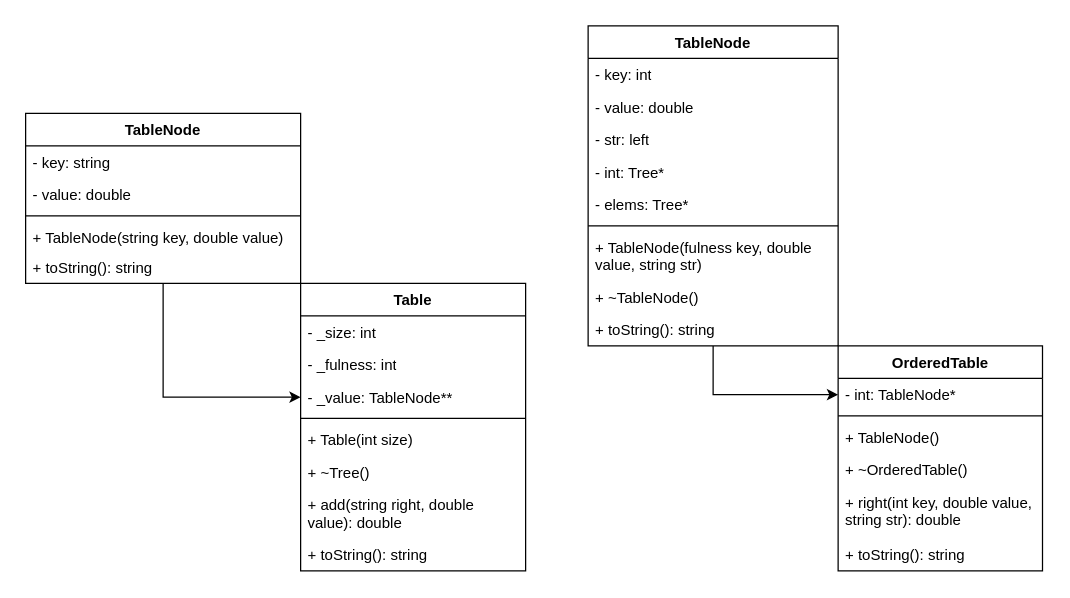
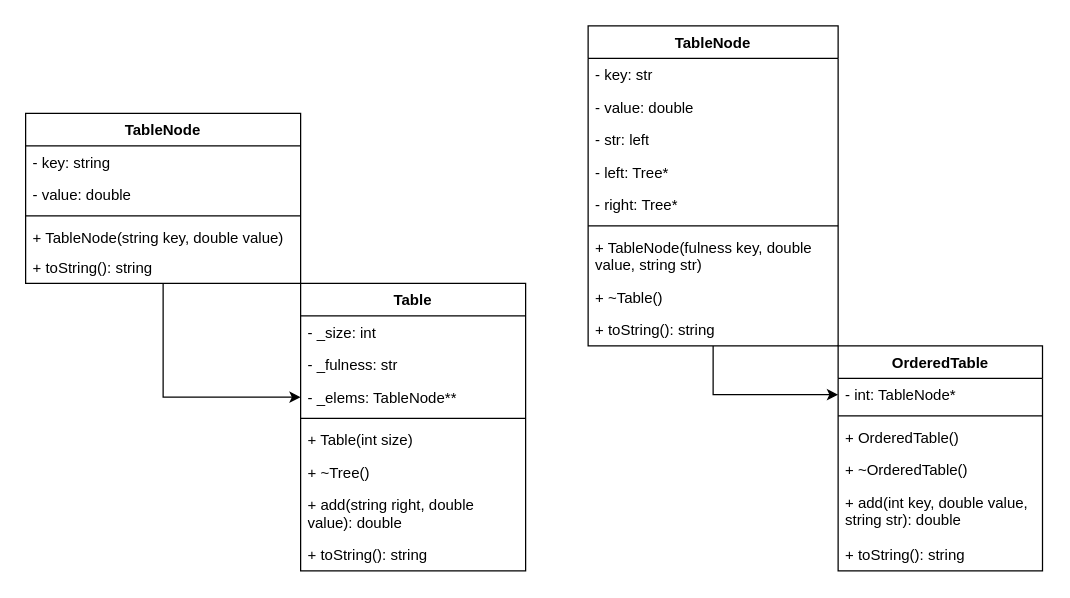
(630, 76) -> (632, 76)
(638, 173) -> (642, 173)
(647, 206) -> (647, 206)
(651, 298) -> (634, 298)
(361, 366) -> (363, 366)
(387, 398) -> (387, 398)
(896, 438) -> (909, 438)
(942, 512) -> (942, 512)
